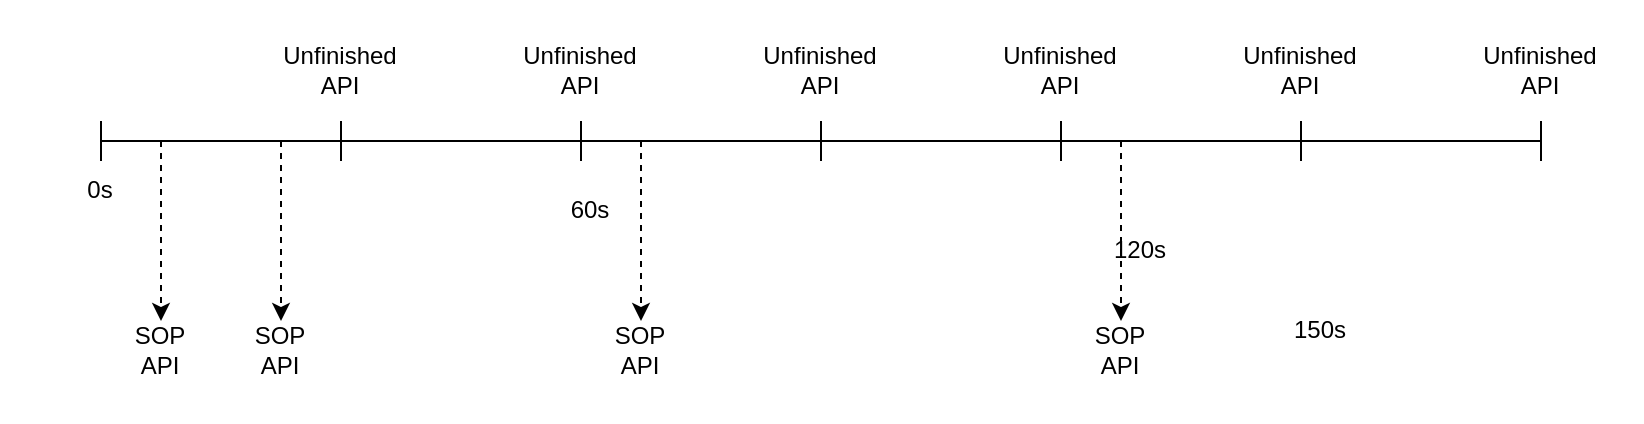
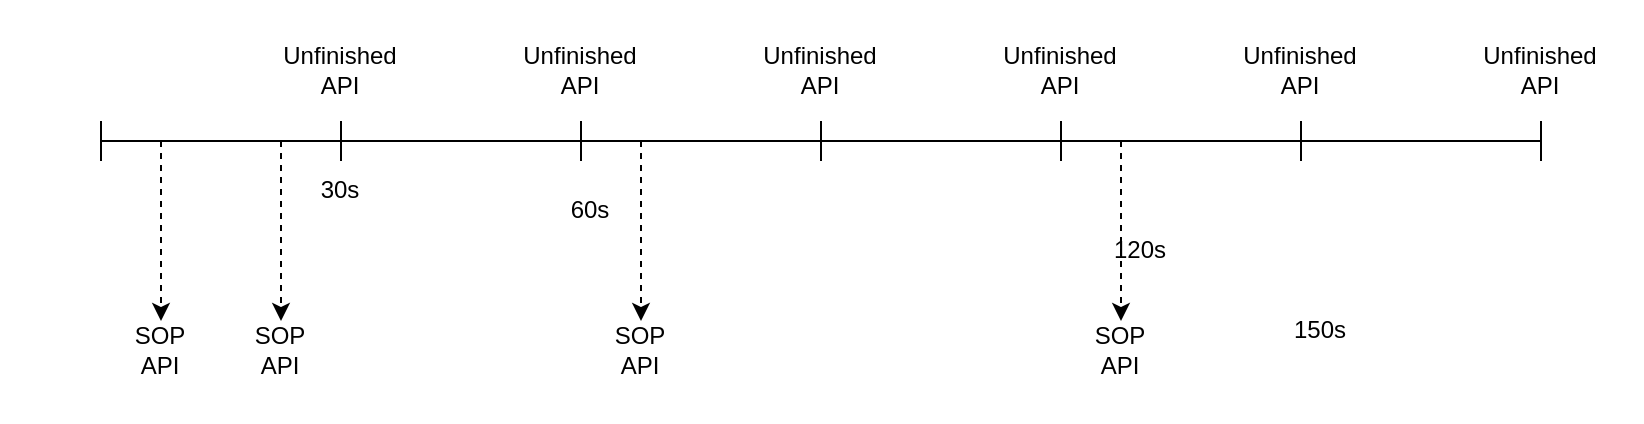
(101, 191) -> none
none -> (341, 191)
